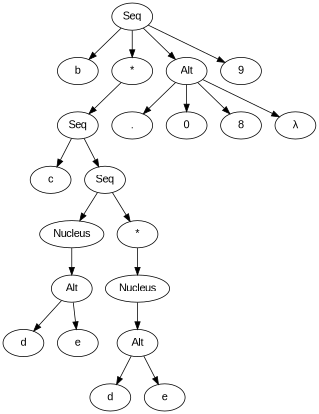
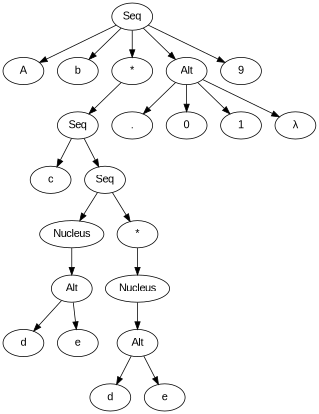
none -> (23, 71)
(241, 125) -> (241, 125)
